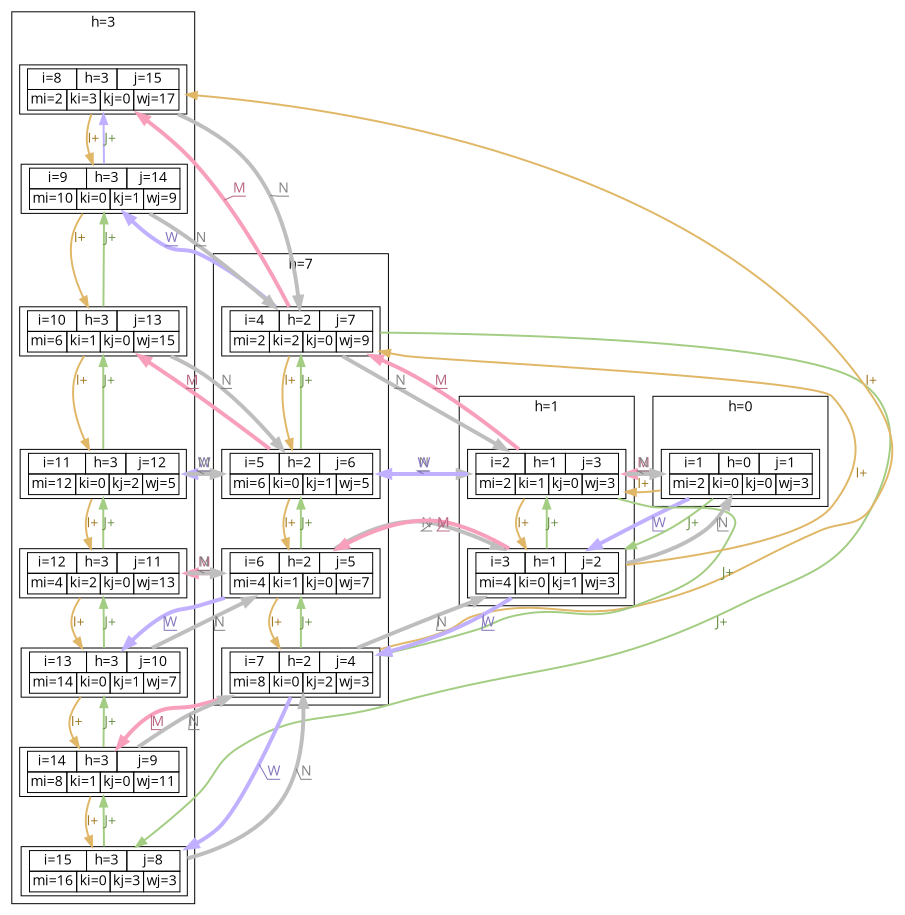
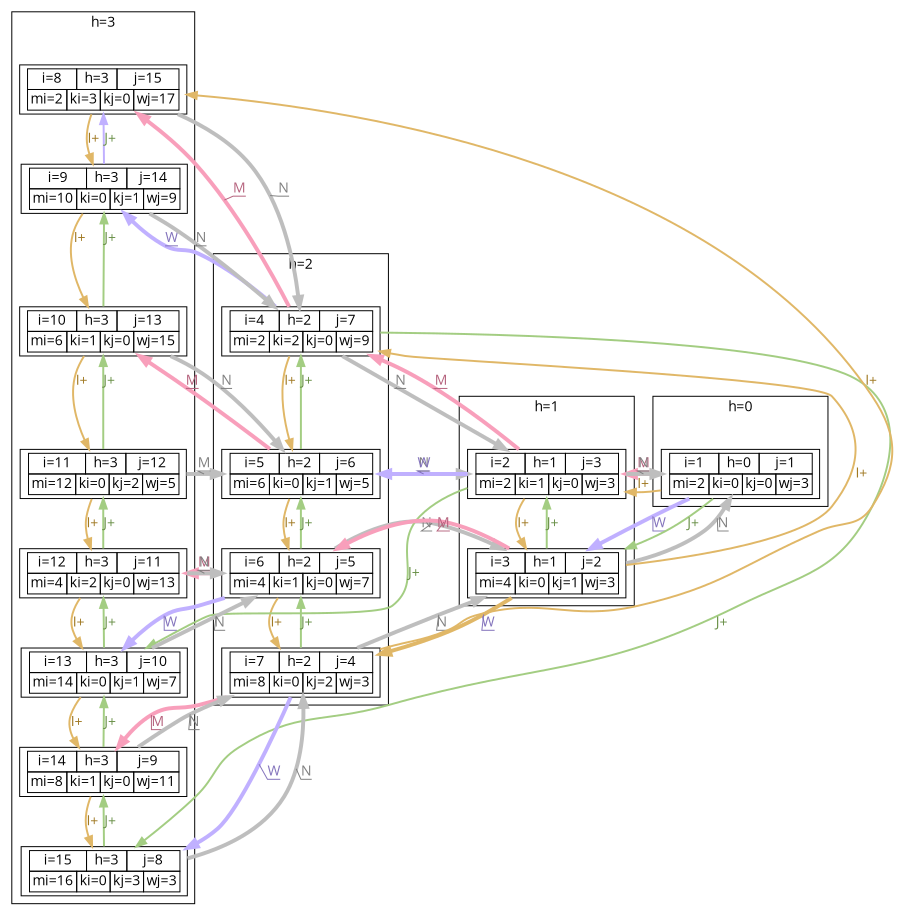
(301, 265) -> (301, 265)
(209, 474) -> none
(686, 584) -> (347, 612)
(453, 630) -> (453, 630)
